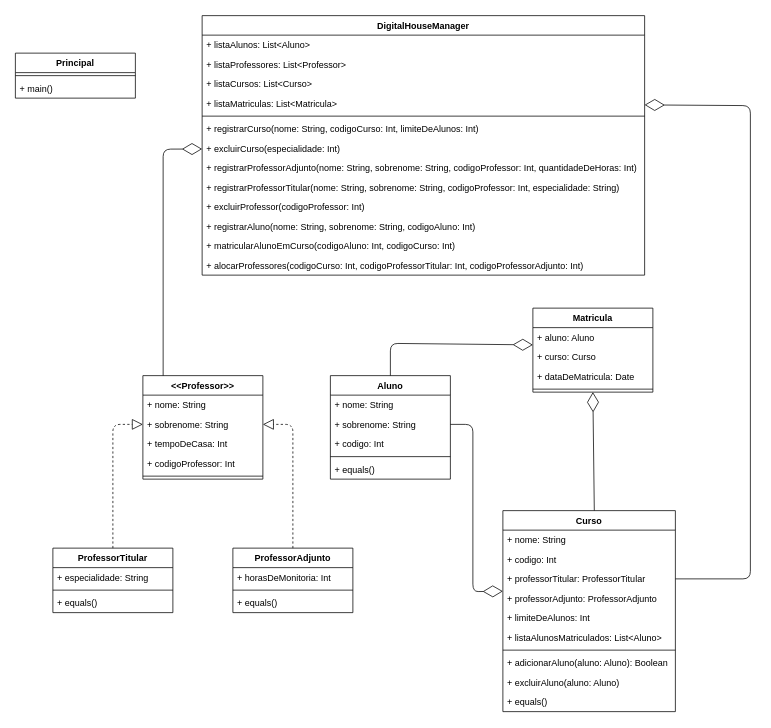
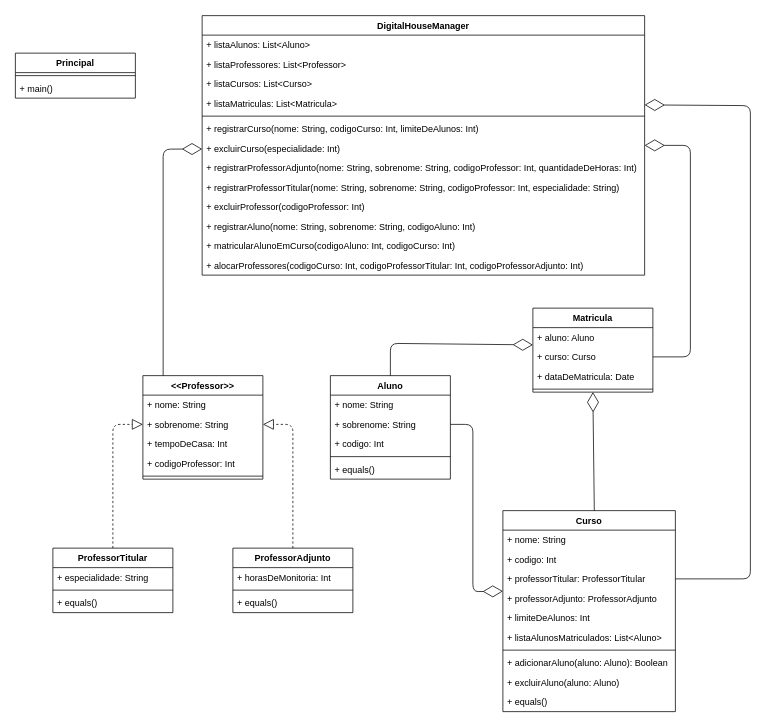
none -> (690, 257)
